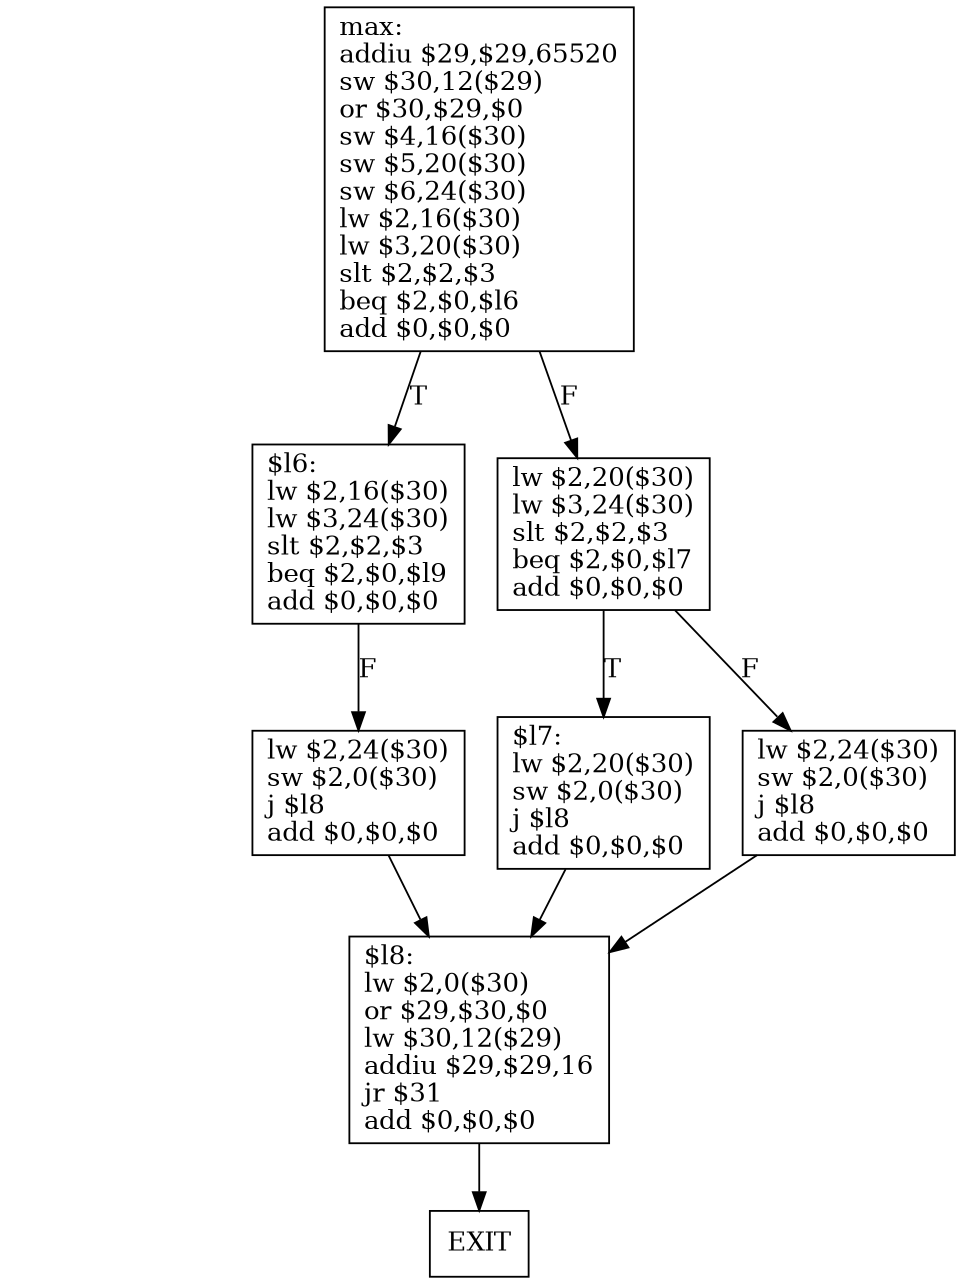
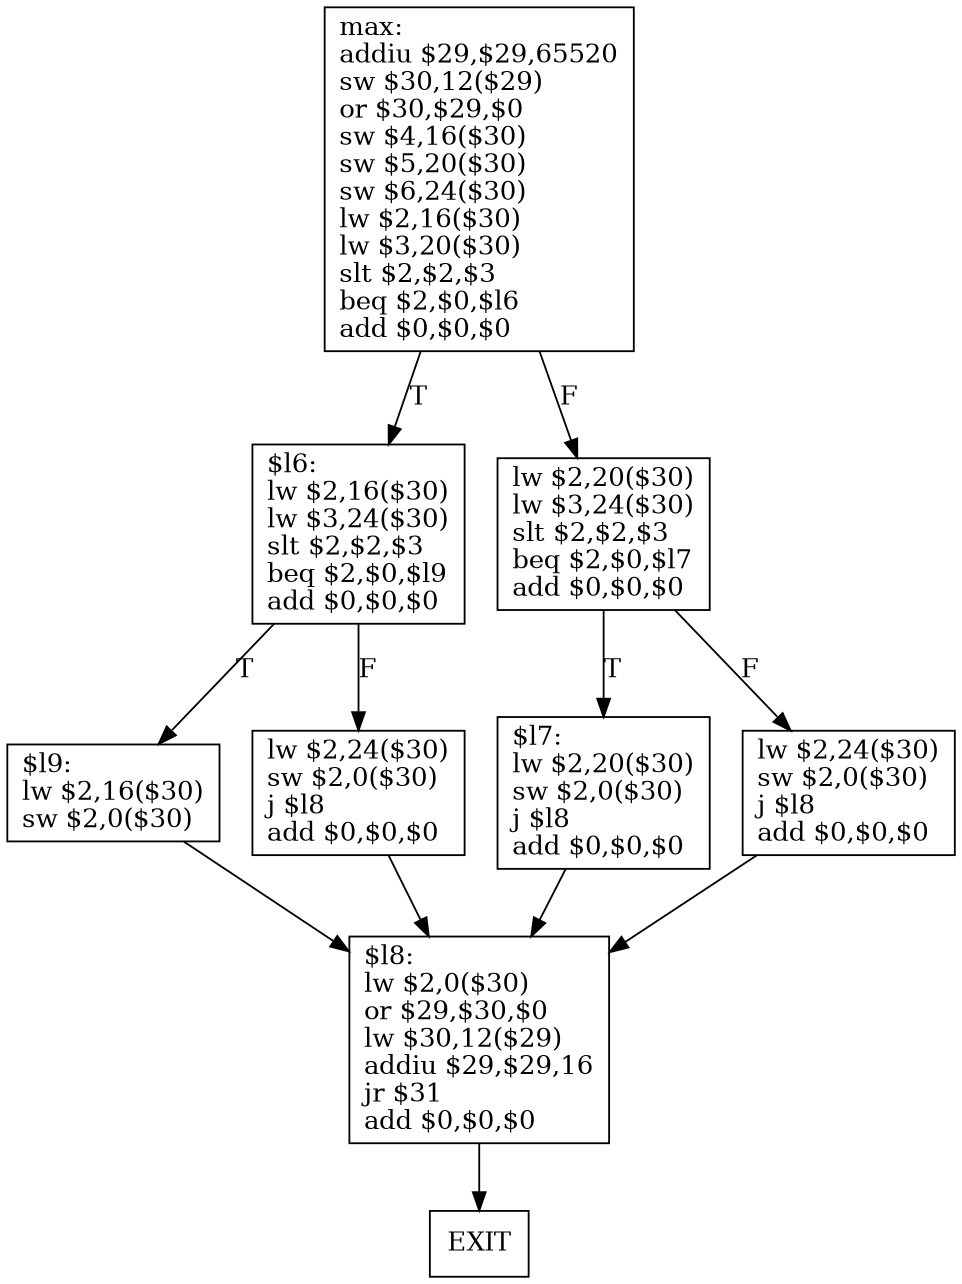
none -> (113, 793)
